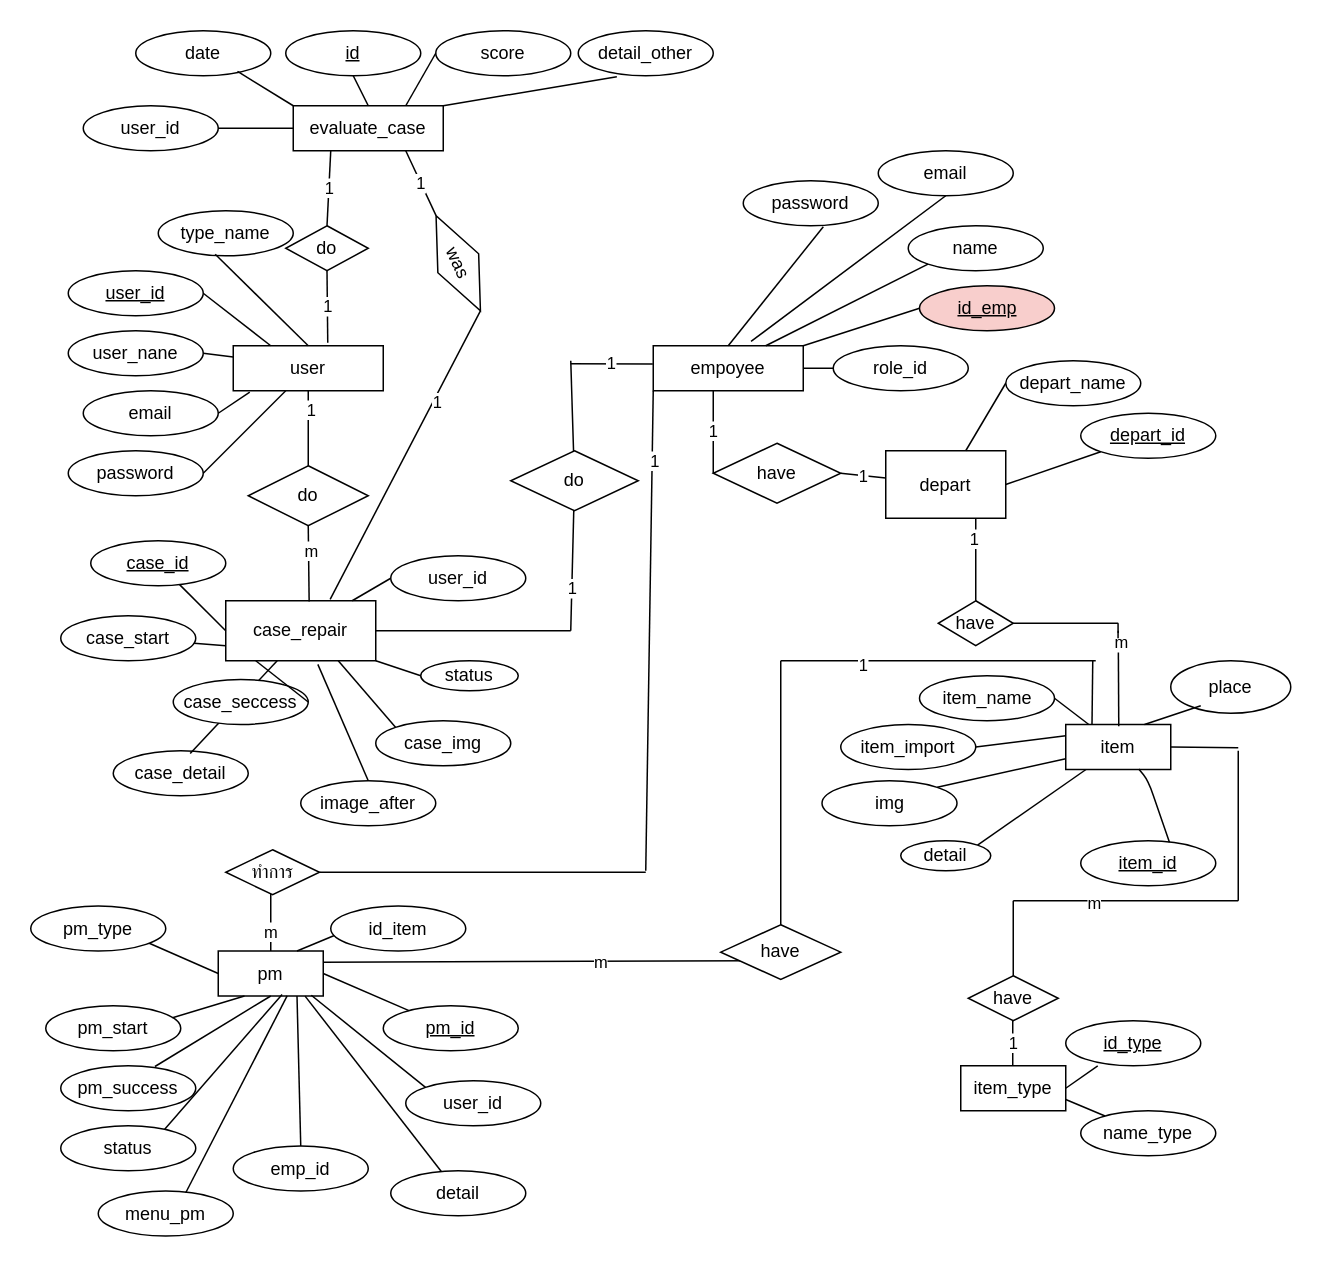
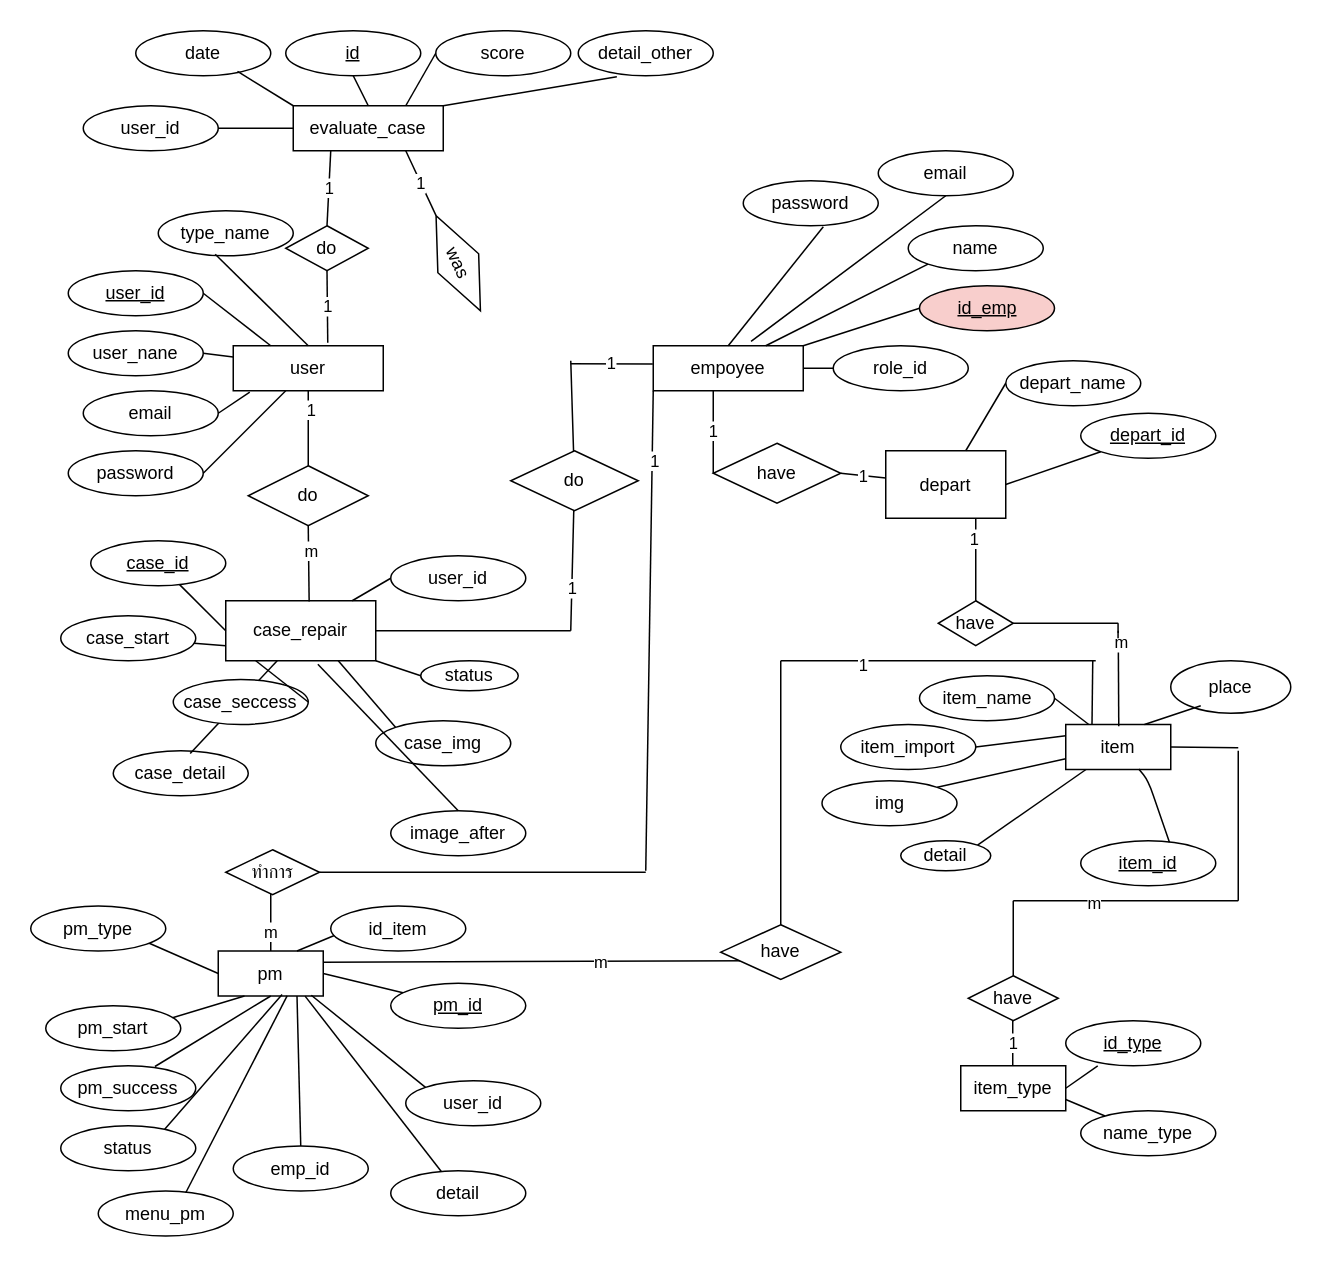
(405, 456) -> none
(368, 803) -> (458, 833)
(451, 1028) -> (458, 1006)
